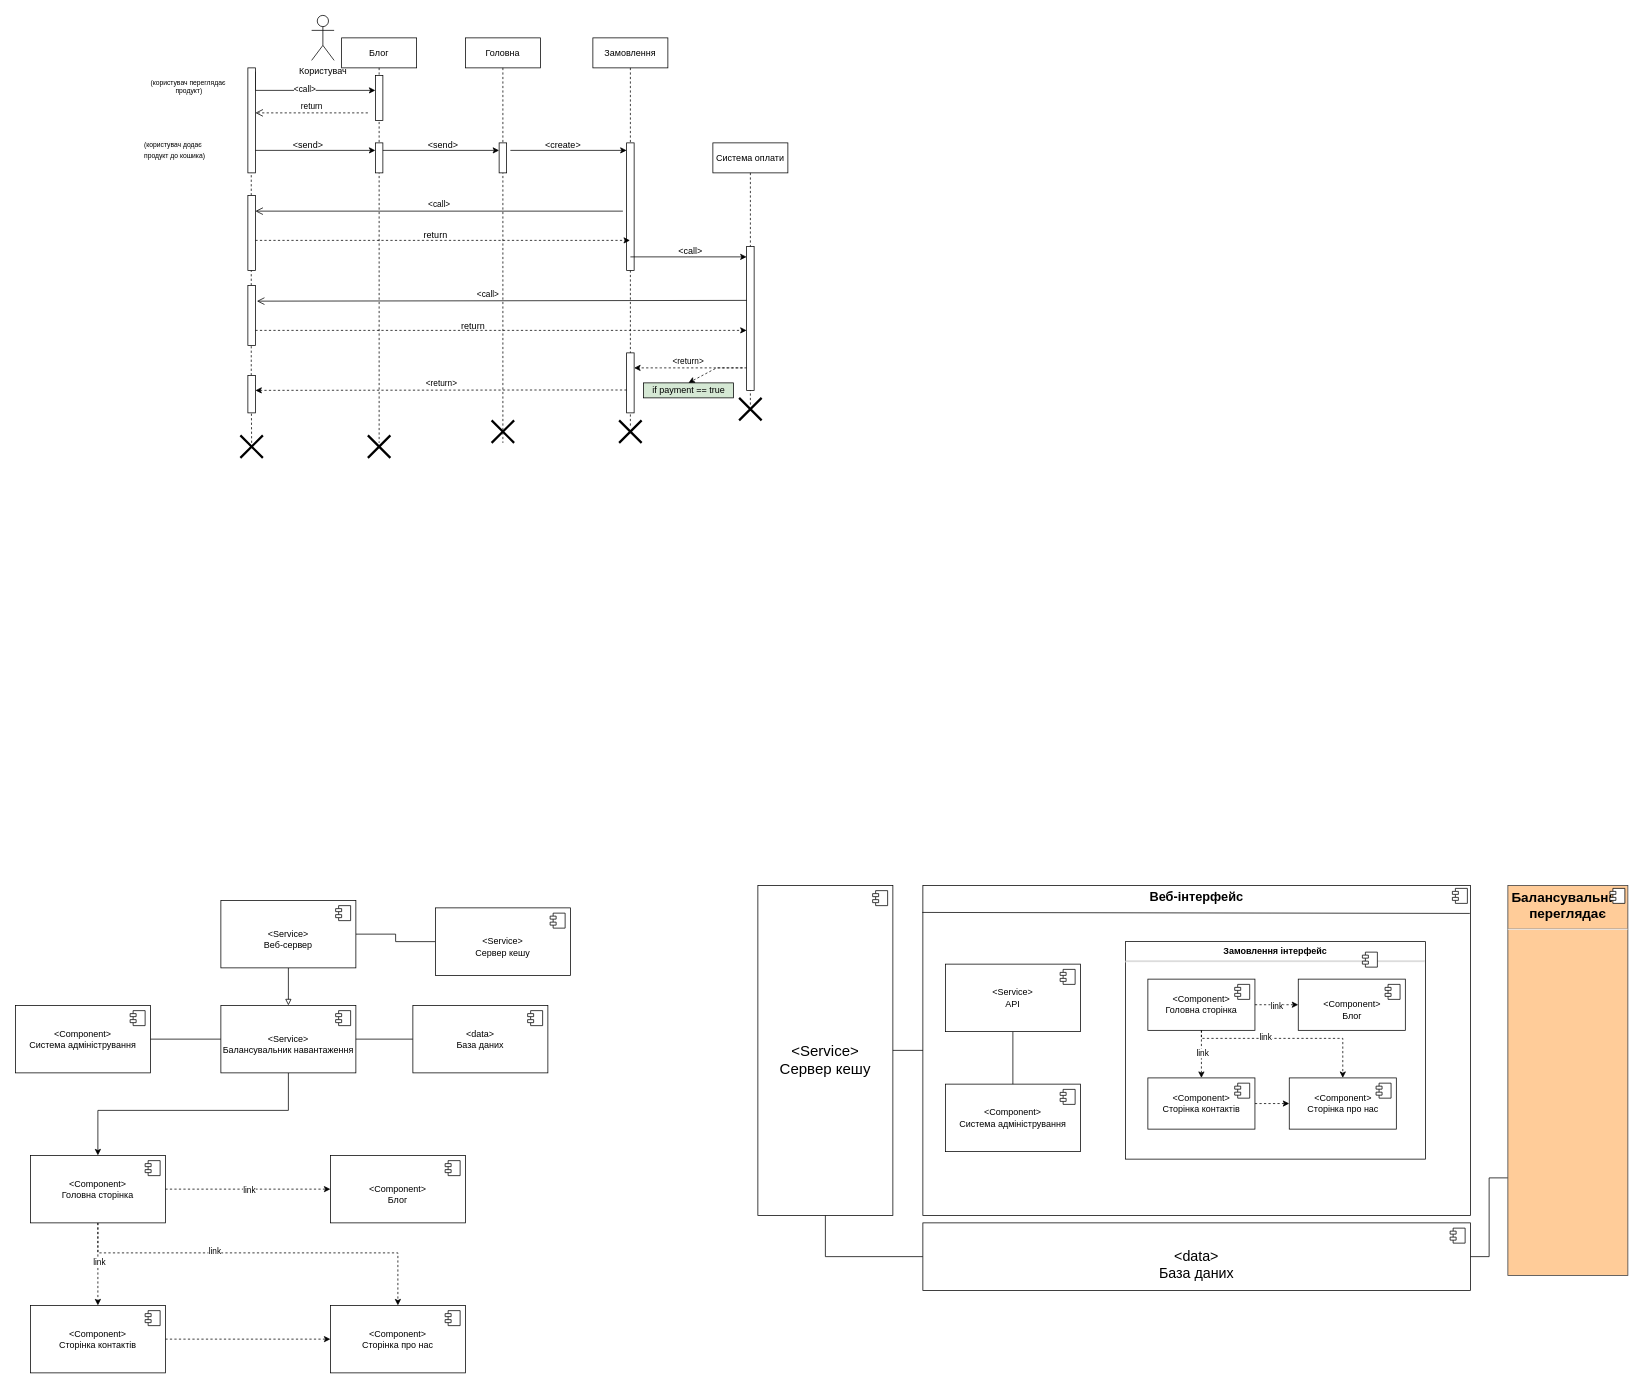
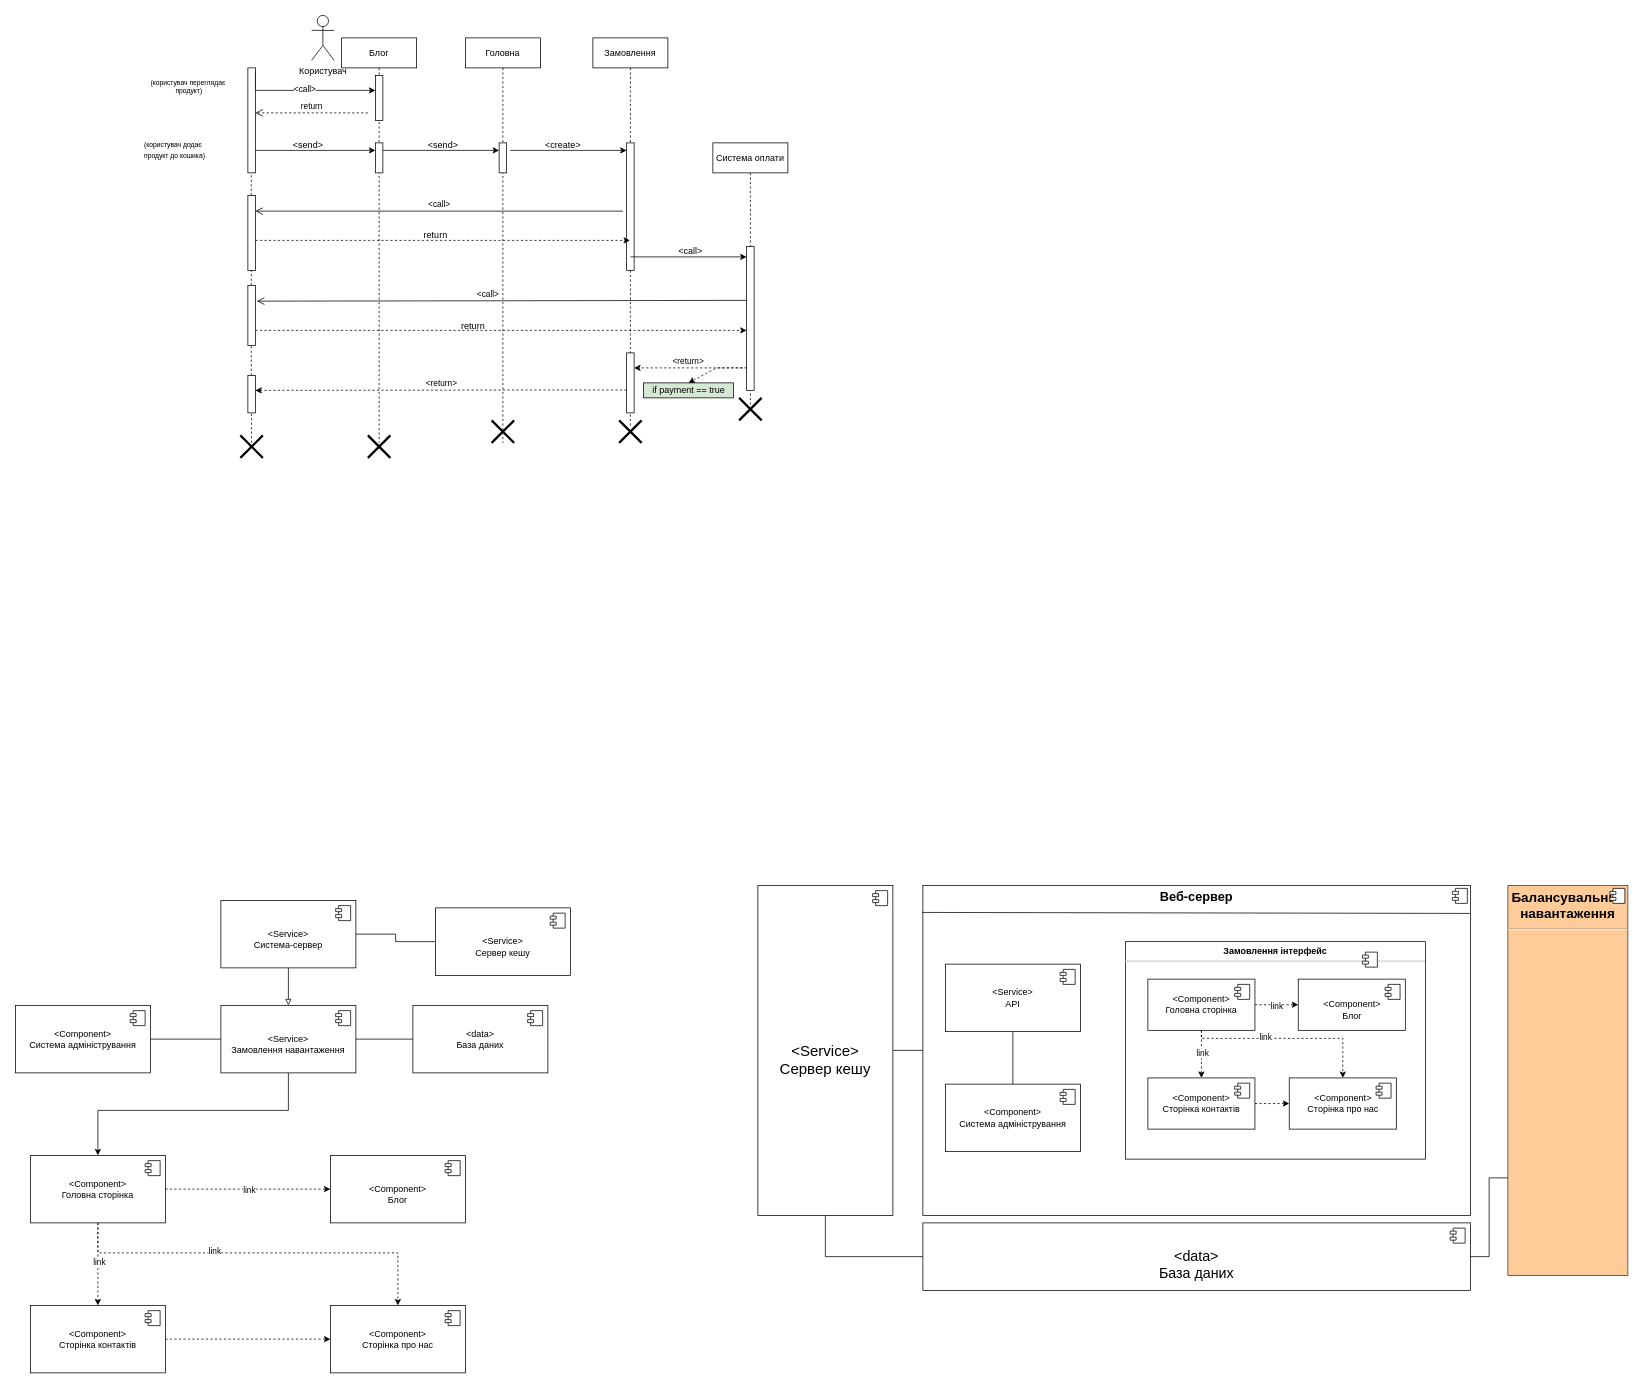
(956, 885) -> (948, 885)
(1569, 885) -> (1569, 885)
(288, 934) -> (288, 934)
(288, 1039) -> (288, 1039)
